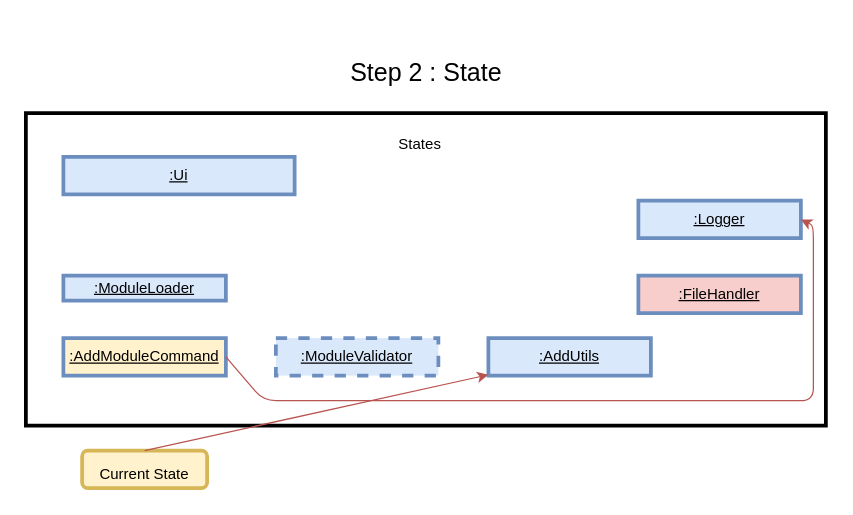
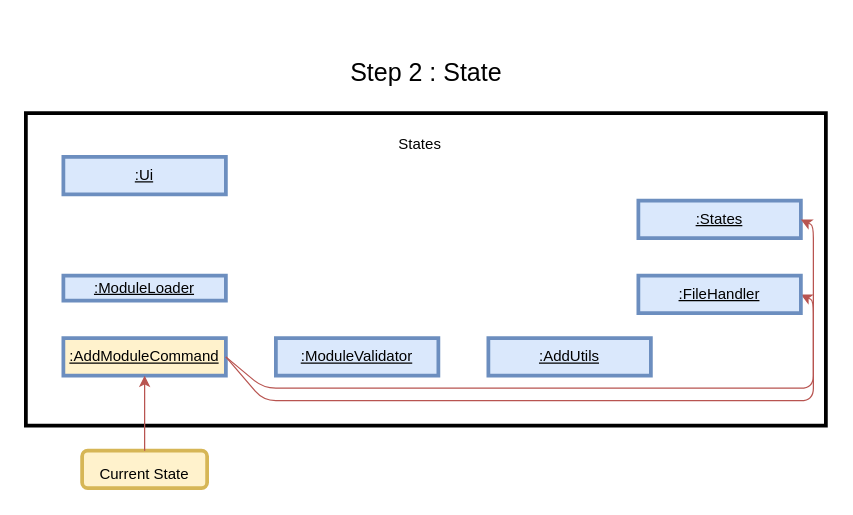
(179, 176) -> (144, 176)
(719, 219) -> (719, 219)
(719, 294) -> (719, 294)
(357, 357) -> (357, 357)
none -> (622, 388)
(253, 427) -> (144, 418)
